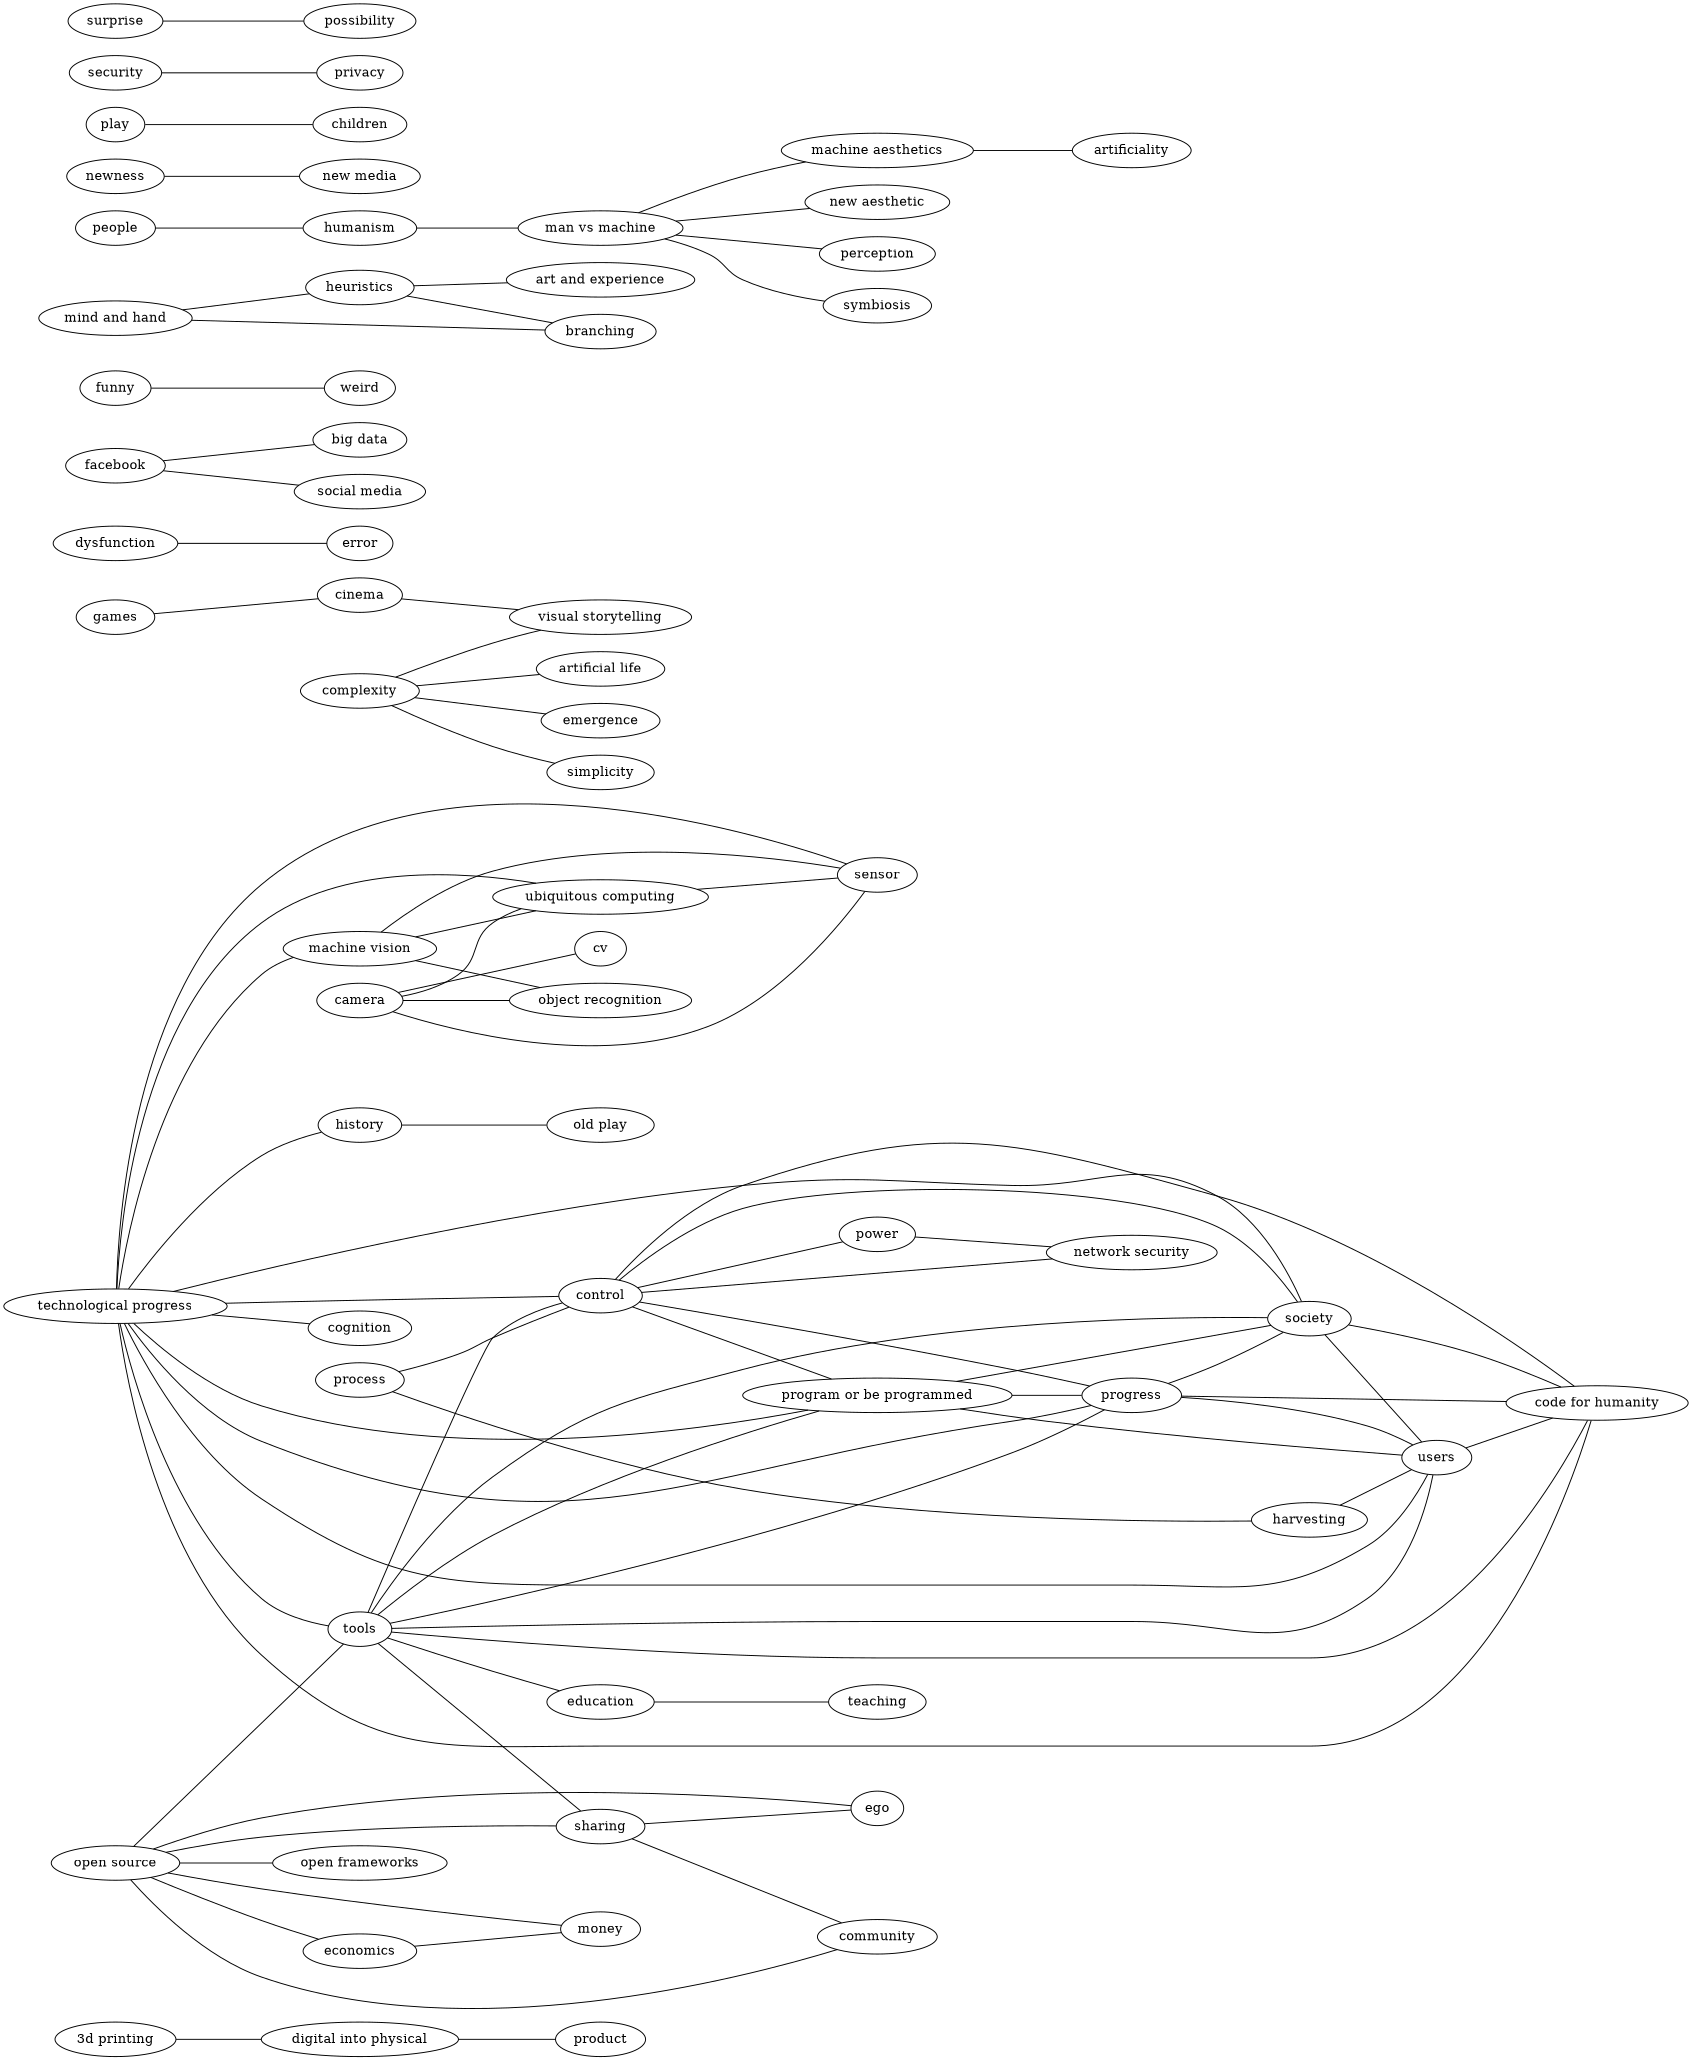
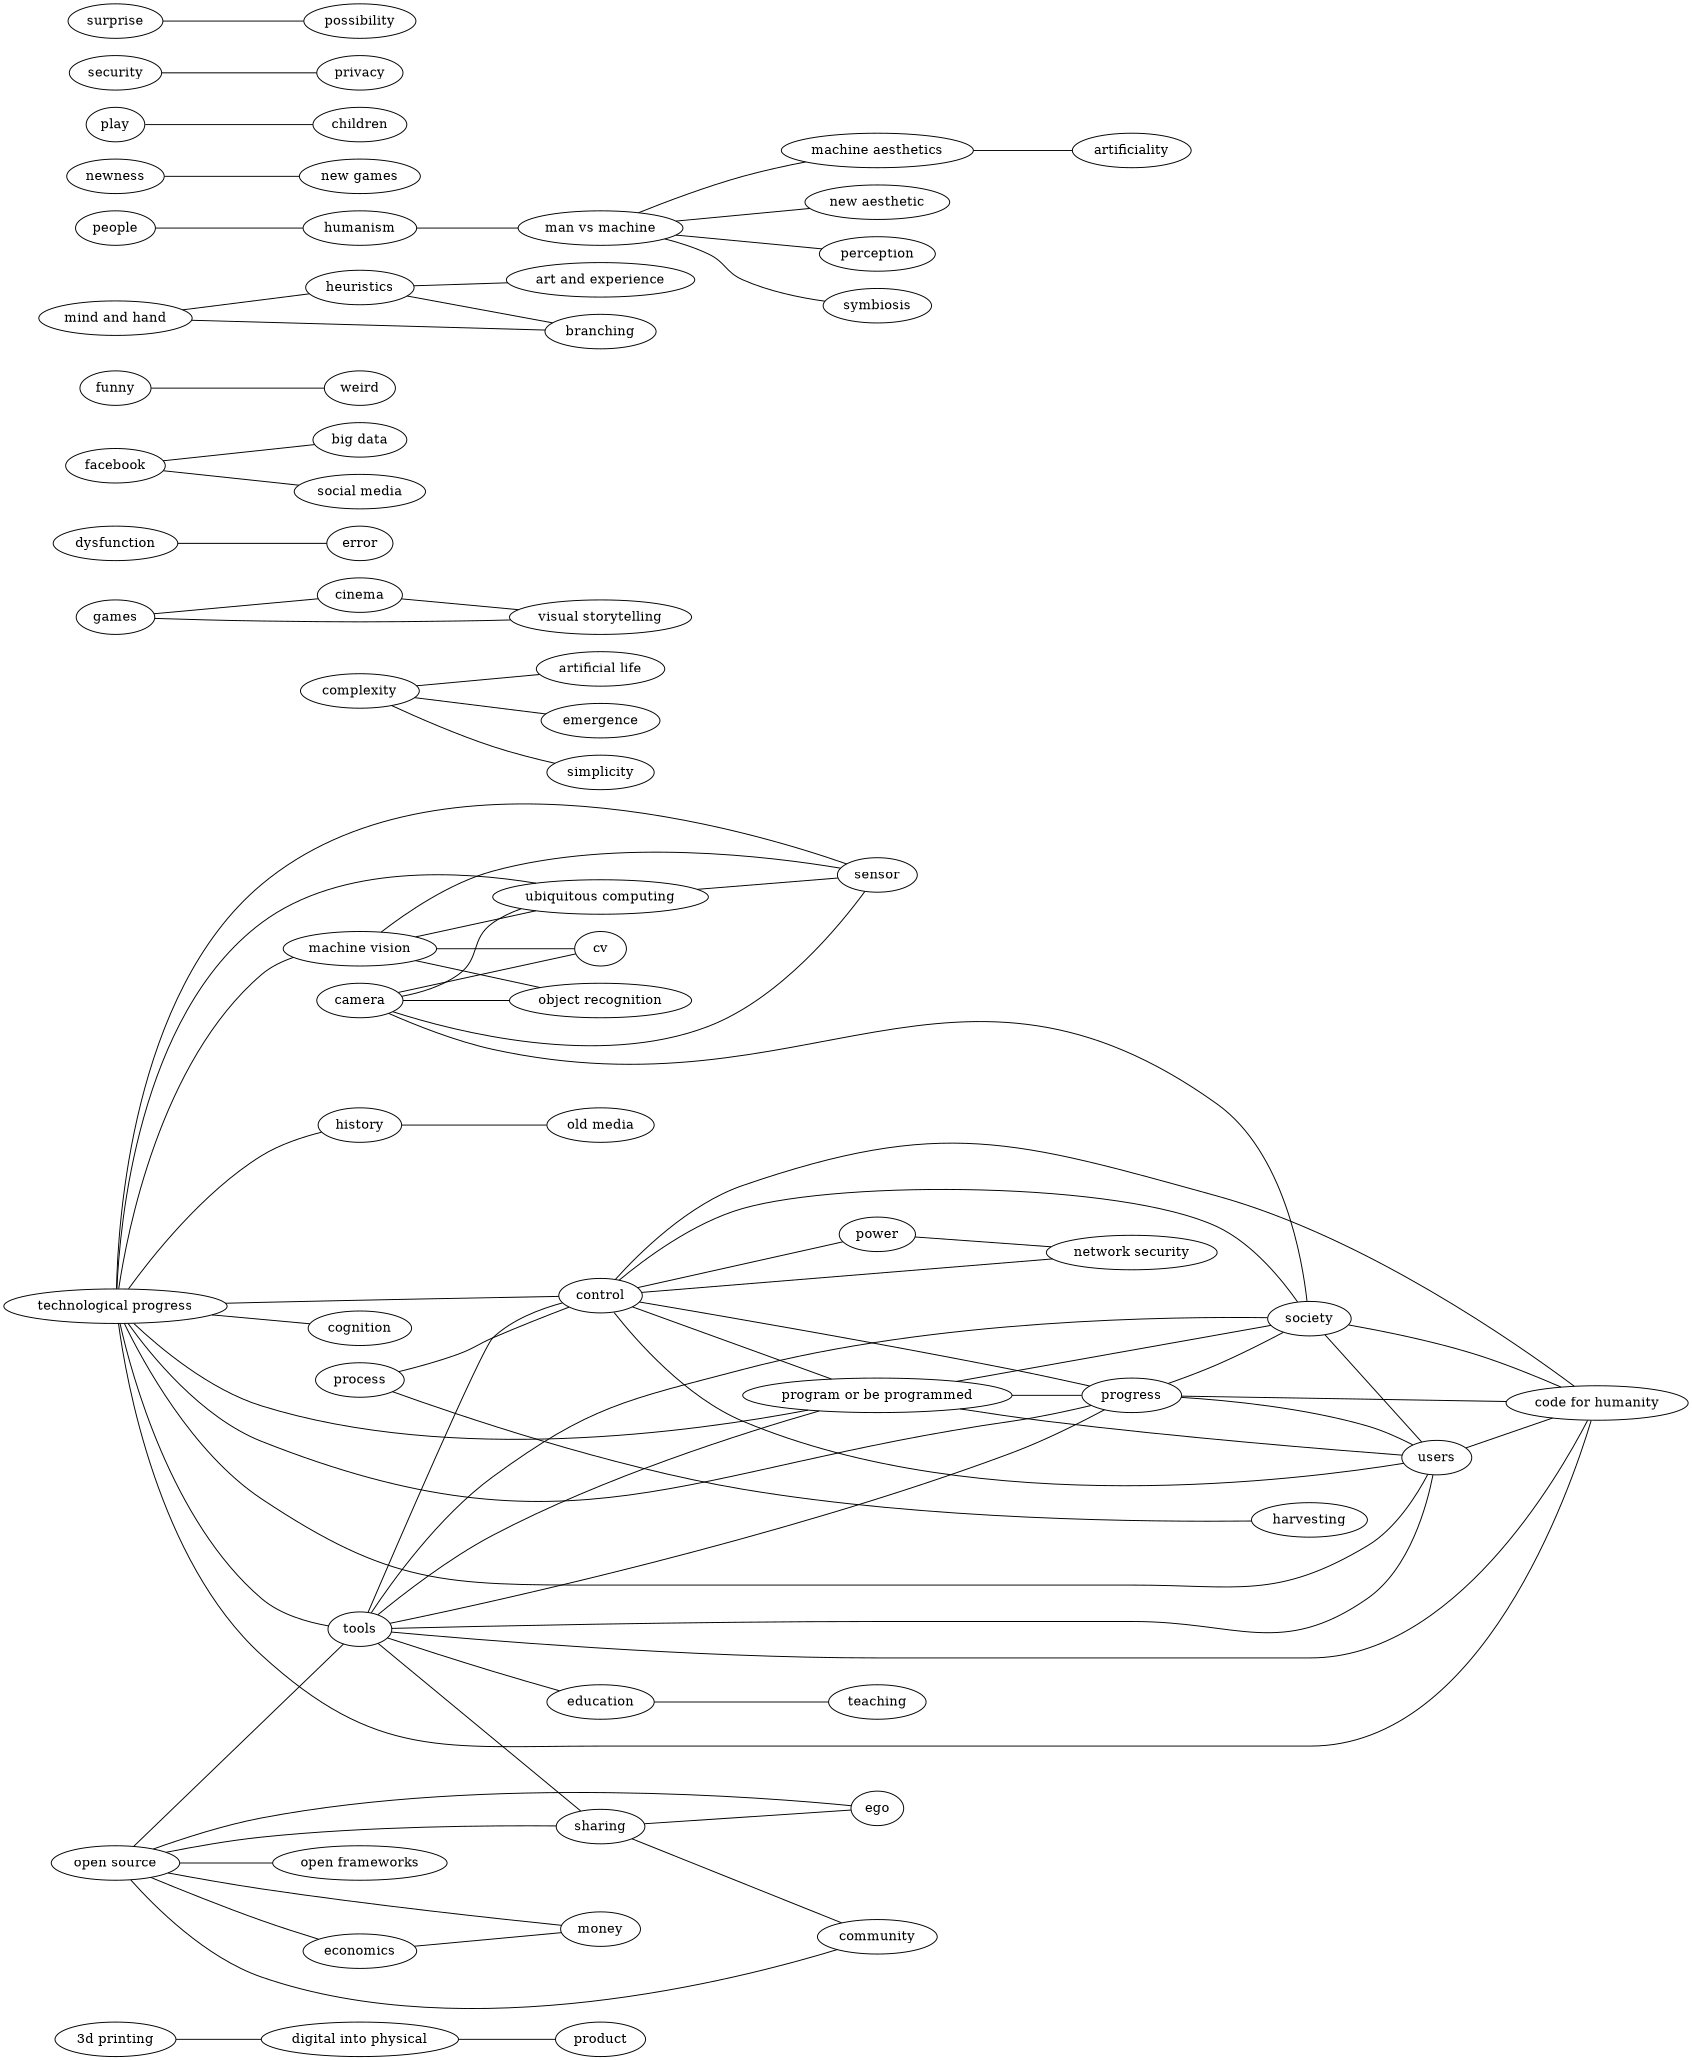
(360, 176) -> (360, 176)
(467, 651) -> (333, 622)
none -> (506, 949)
(601, 1125) -> (601, 1125)
(791, 1182) -> (918, 1027)
(1376, 1487) -> (985, 1478)
